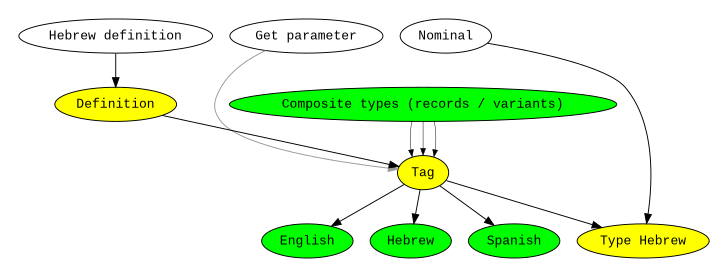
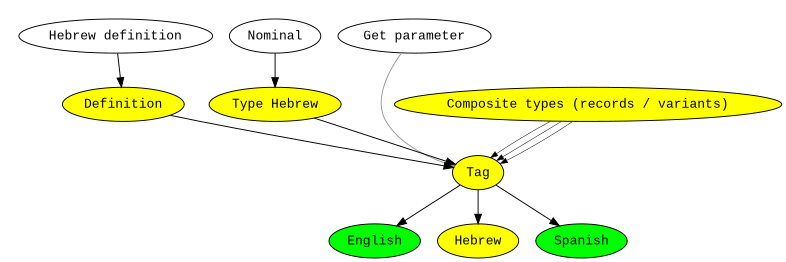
(423, 104) -> (588, 104)
(519, 203) -> (380, 140)
(411, 241) -> (478, 241)
